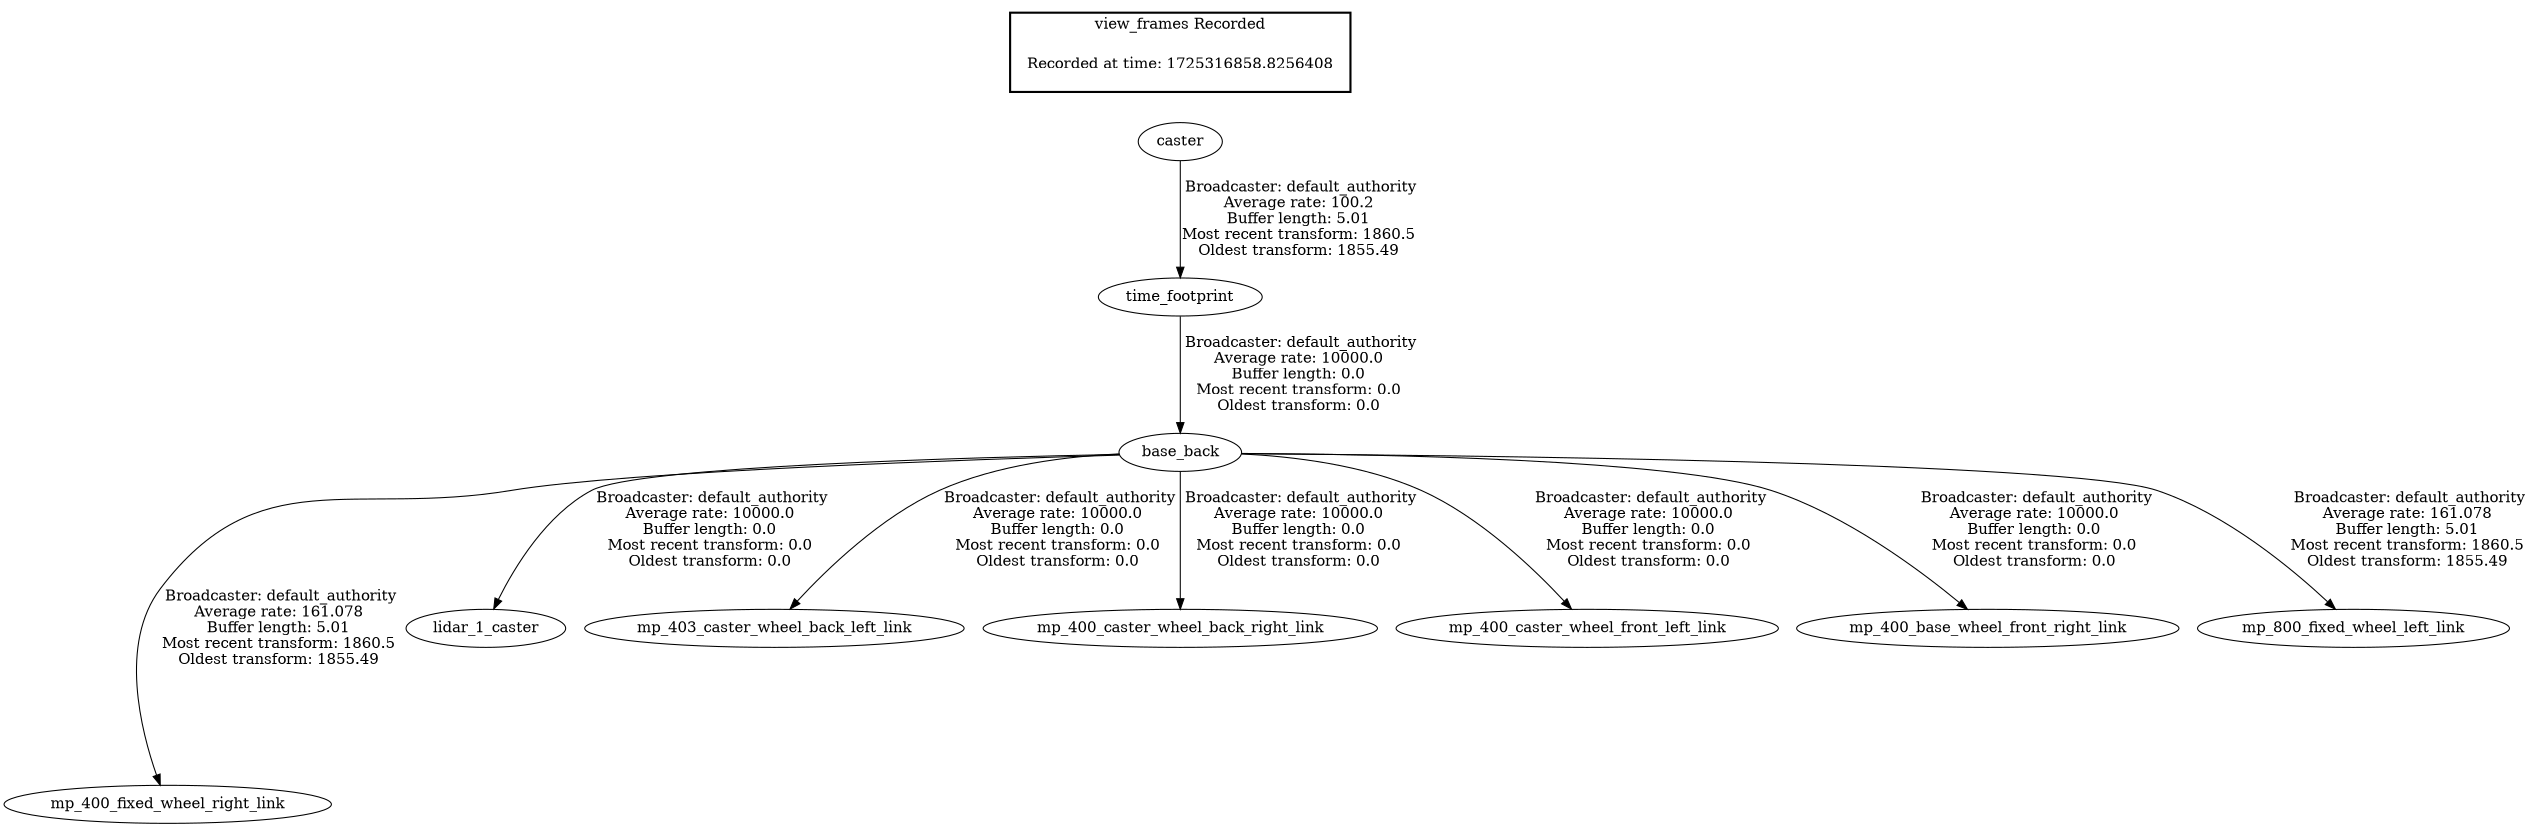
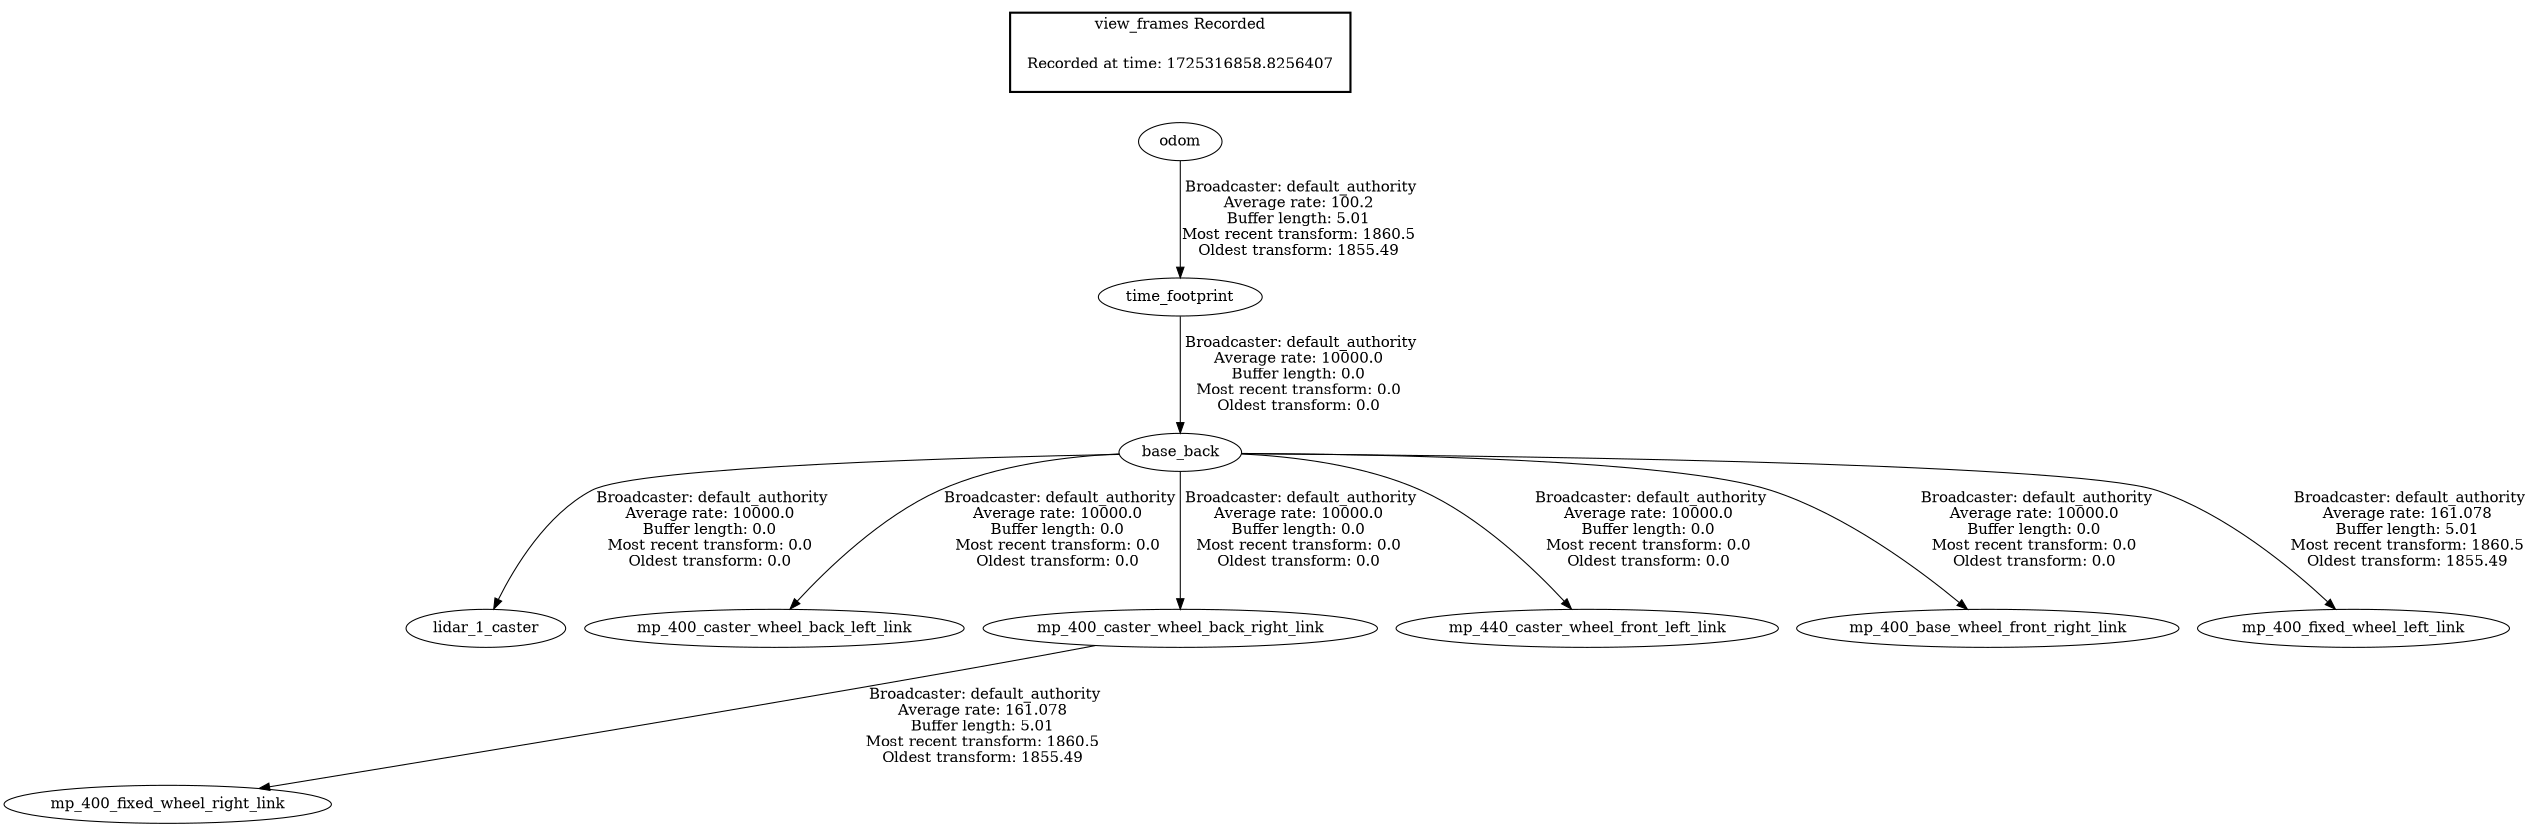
(1180, 64) -> (1180, 64)
(1180, 142) -> (1180, 142)
(529, 488) -> (683, 718)
(774, 628) -> (774, 628)
(1587, 628) -> (1587, 628)
(2353, 628) -> (2353, 628)
